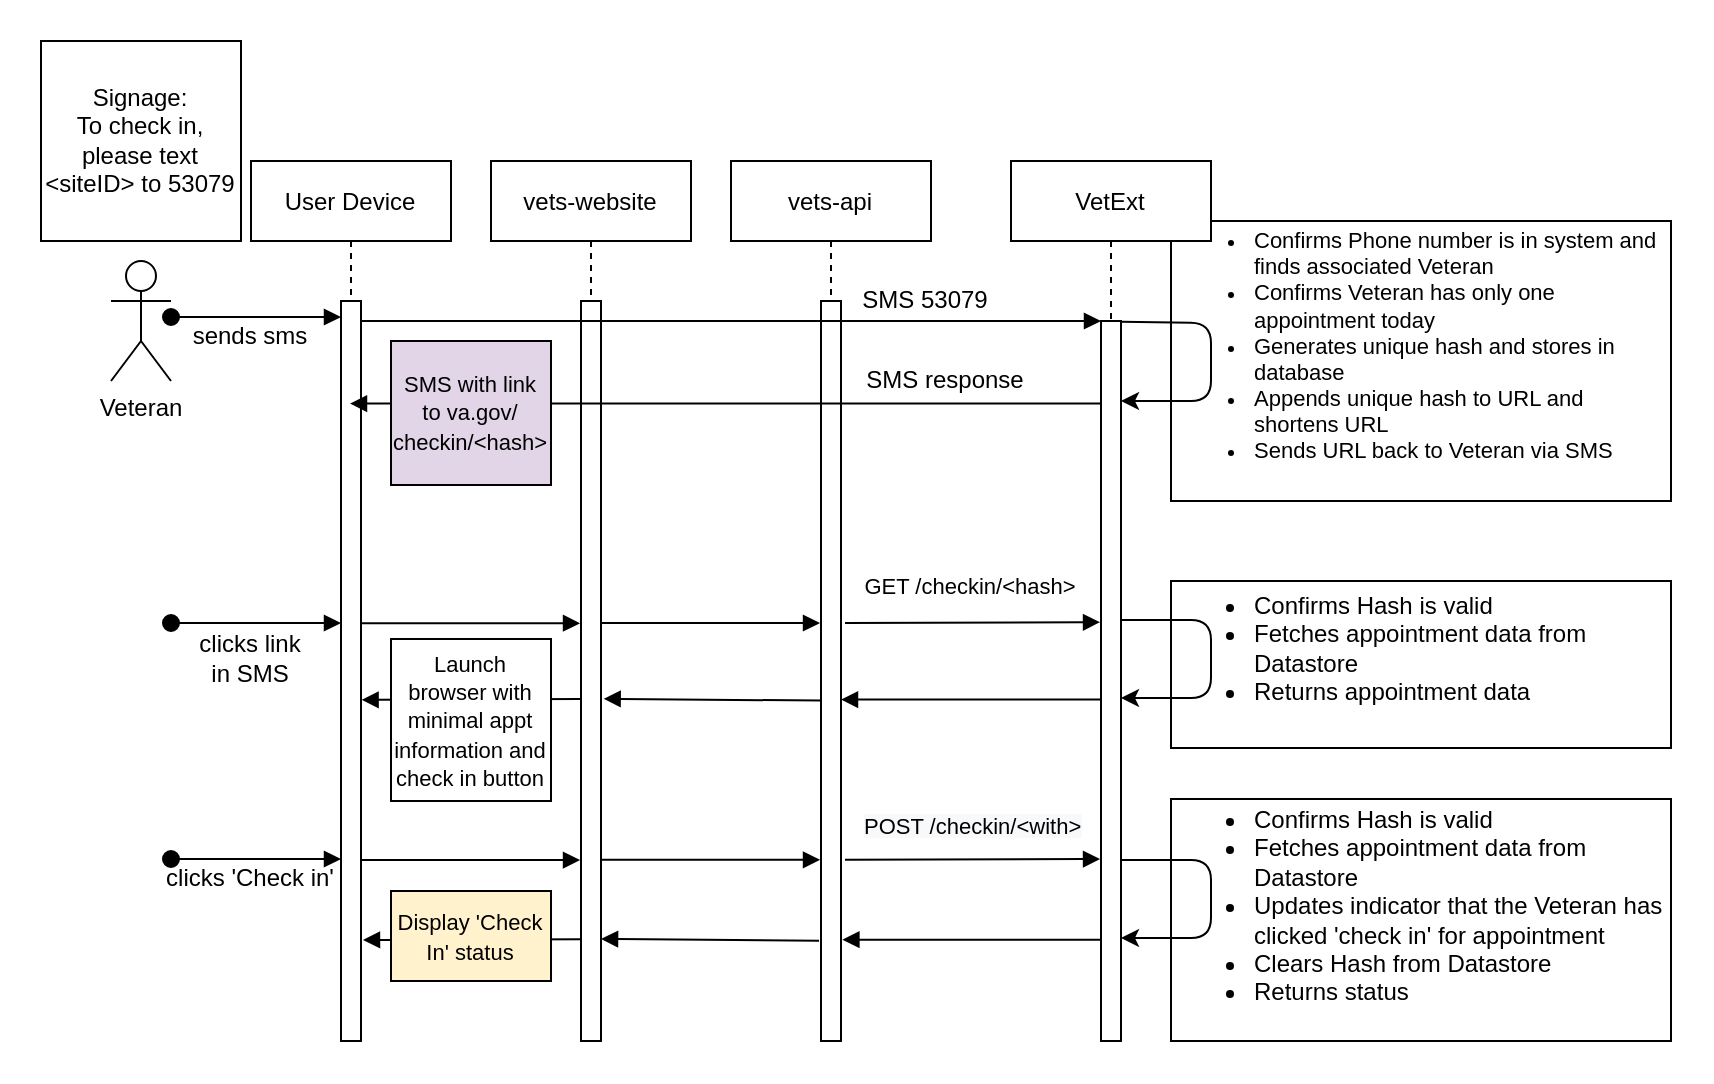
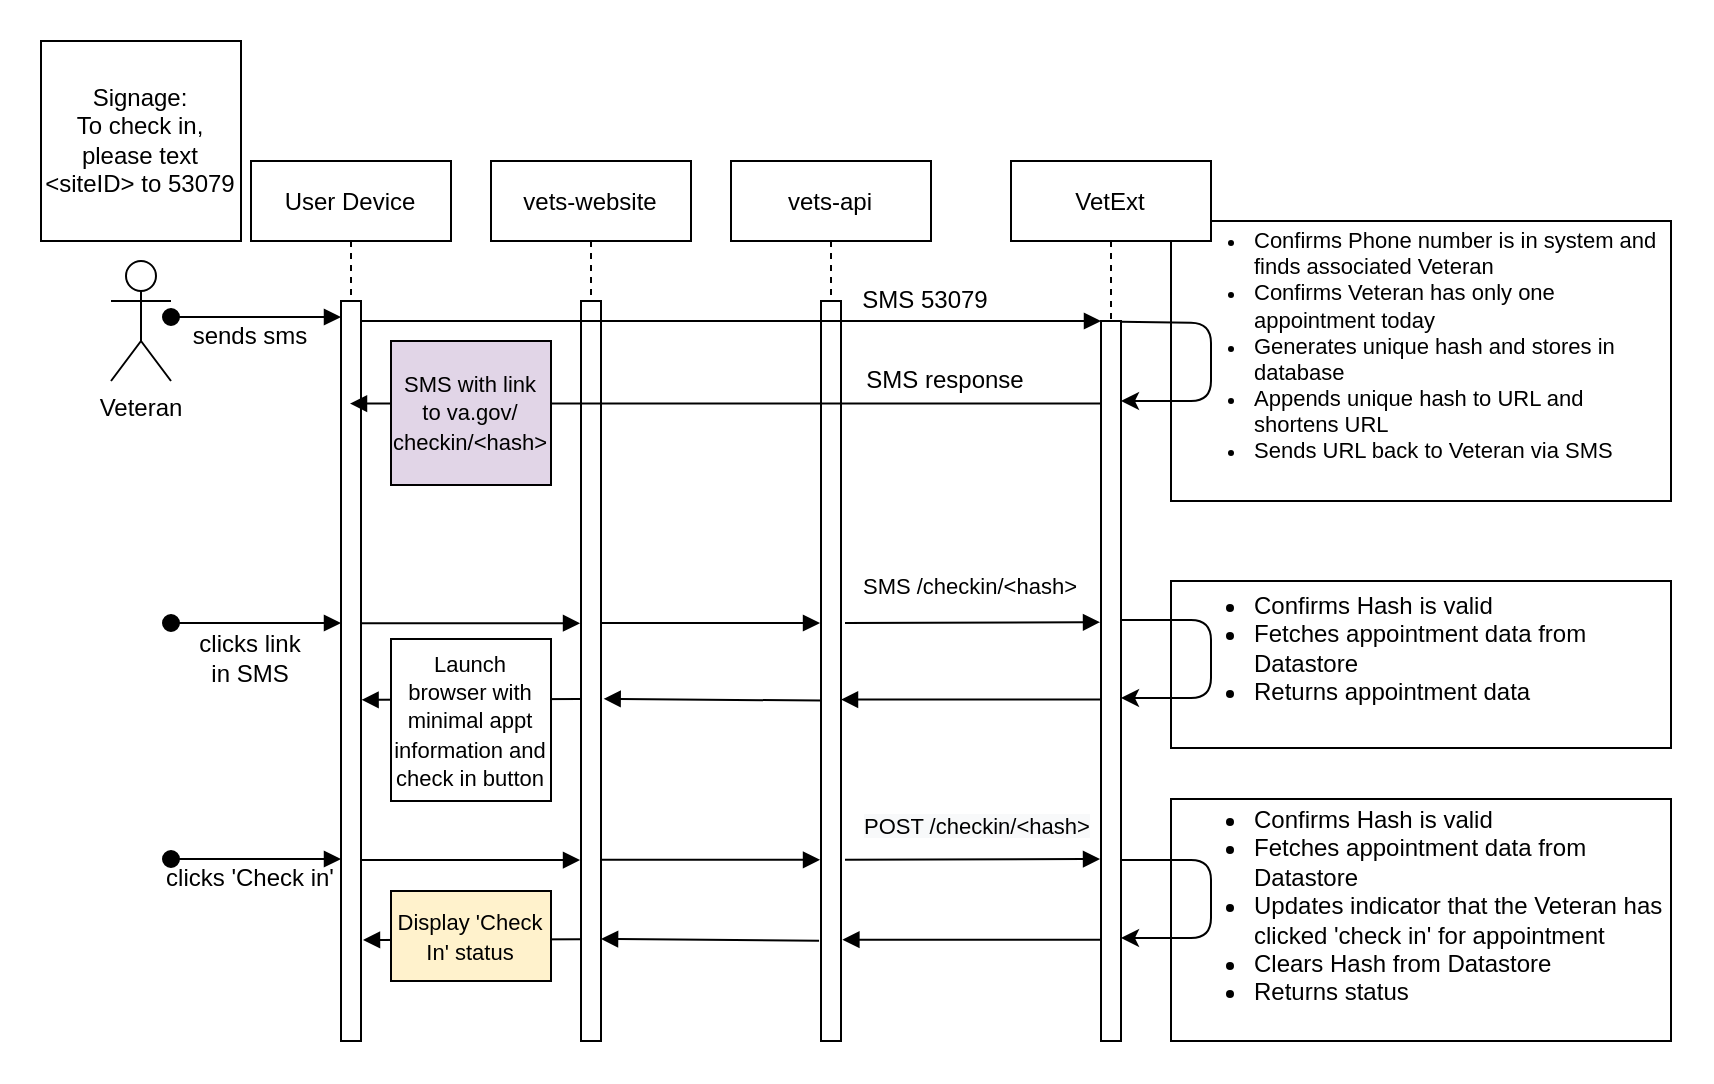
(971, 587) -> (971, 587)
(990, 827) -> (993, 842)
